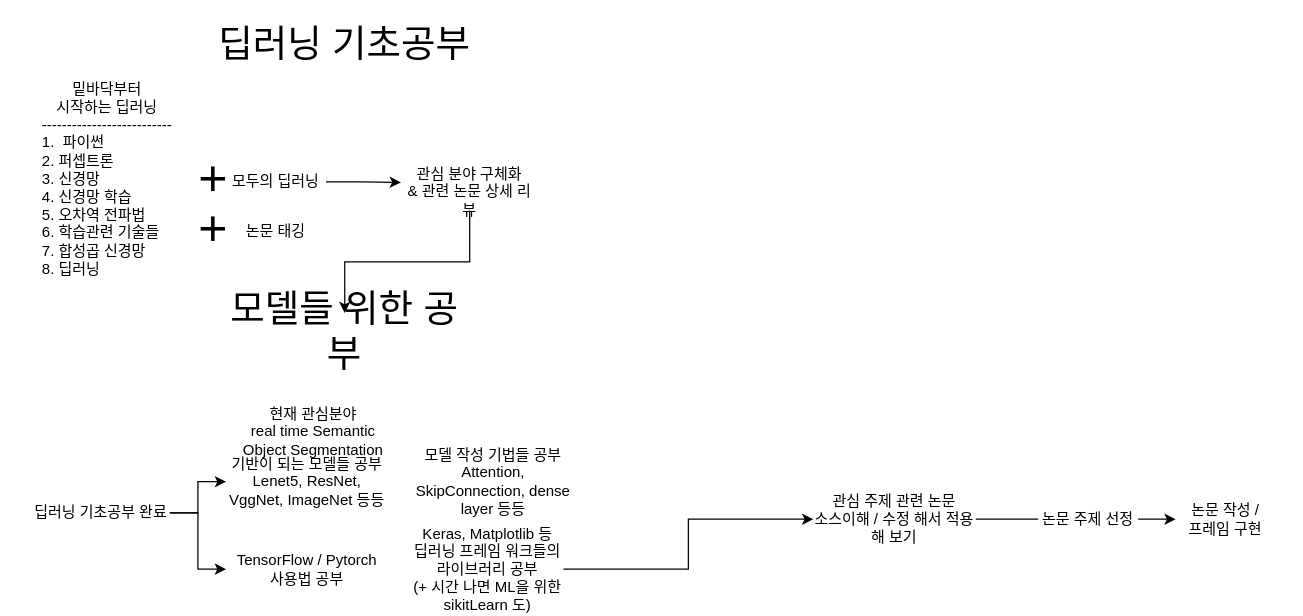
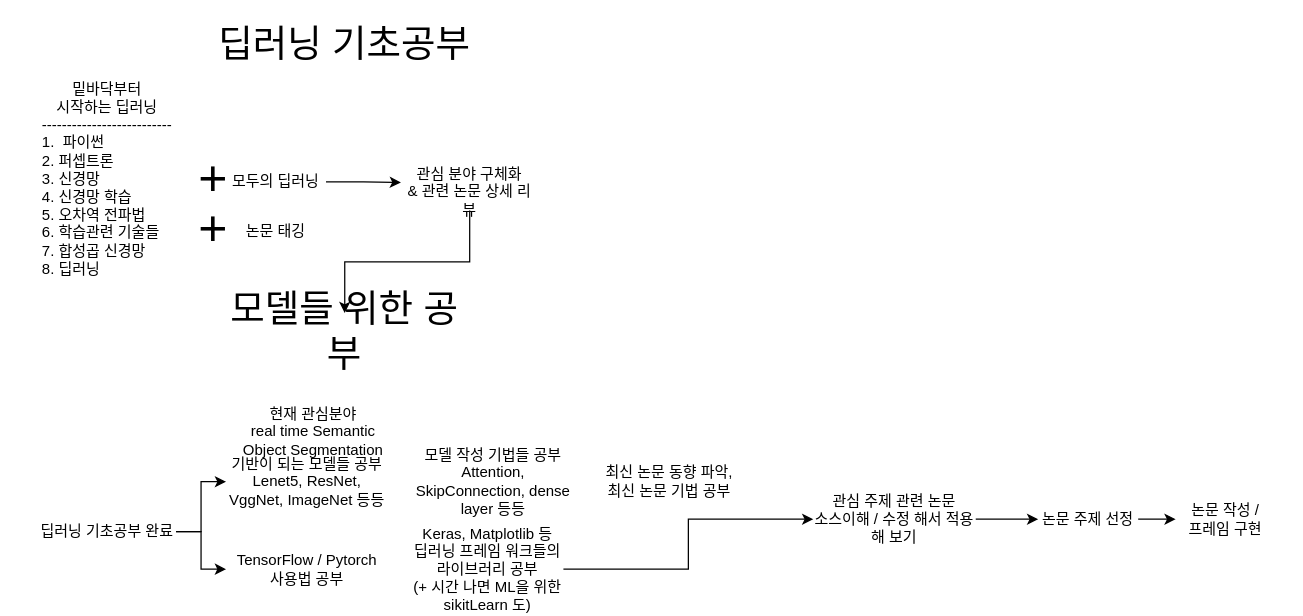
none -> (669, 482)
(101, 513) -> (107, 532)
(1031, 519) -> (1028, 519)
